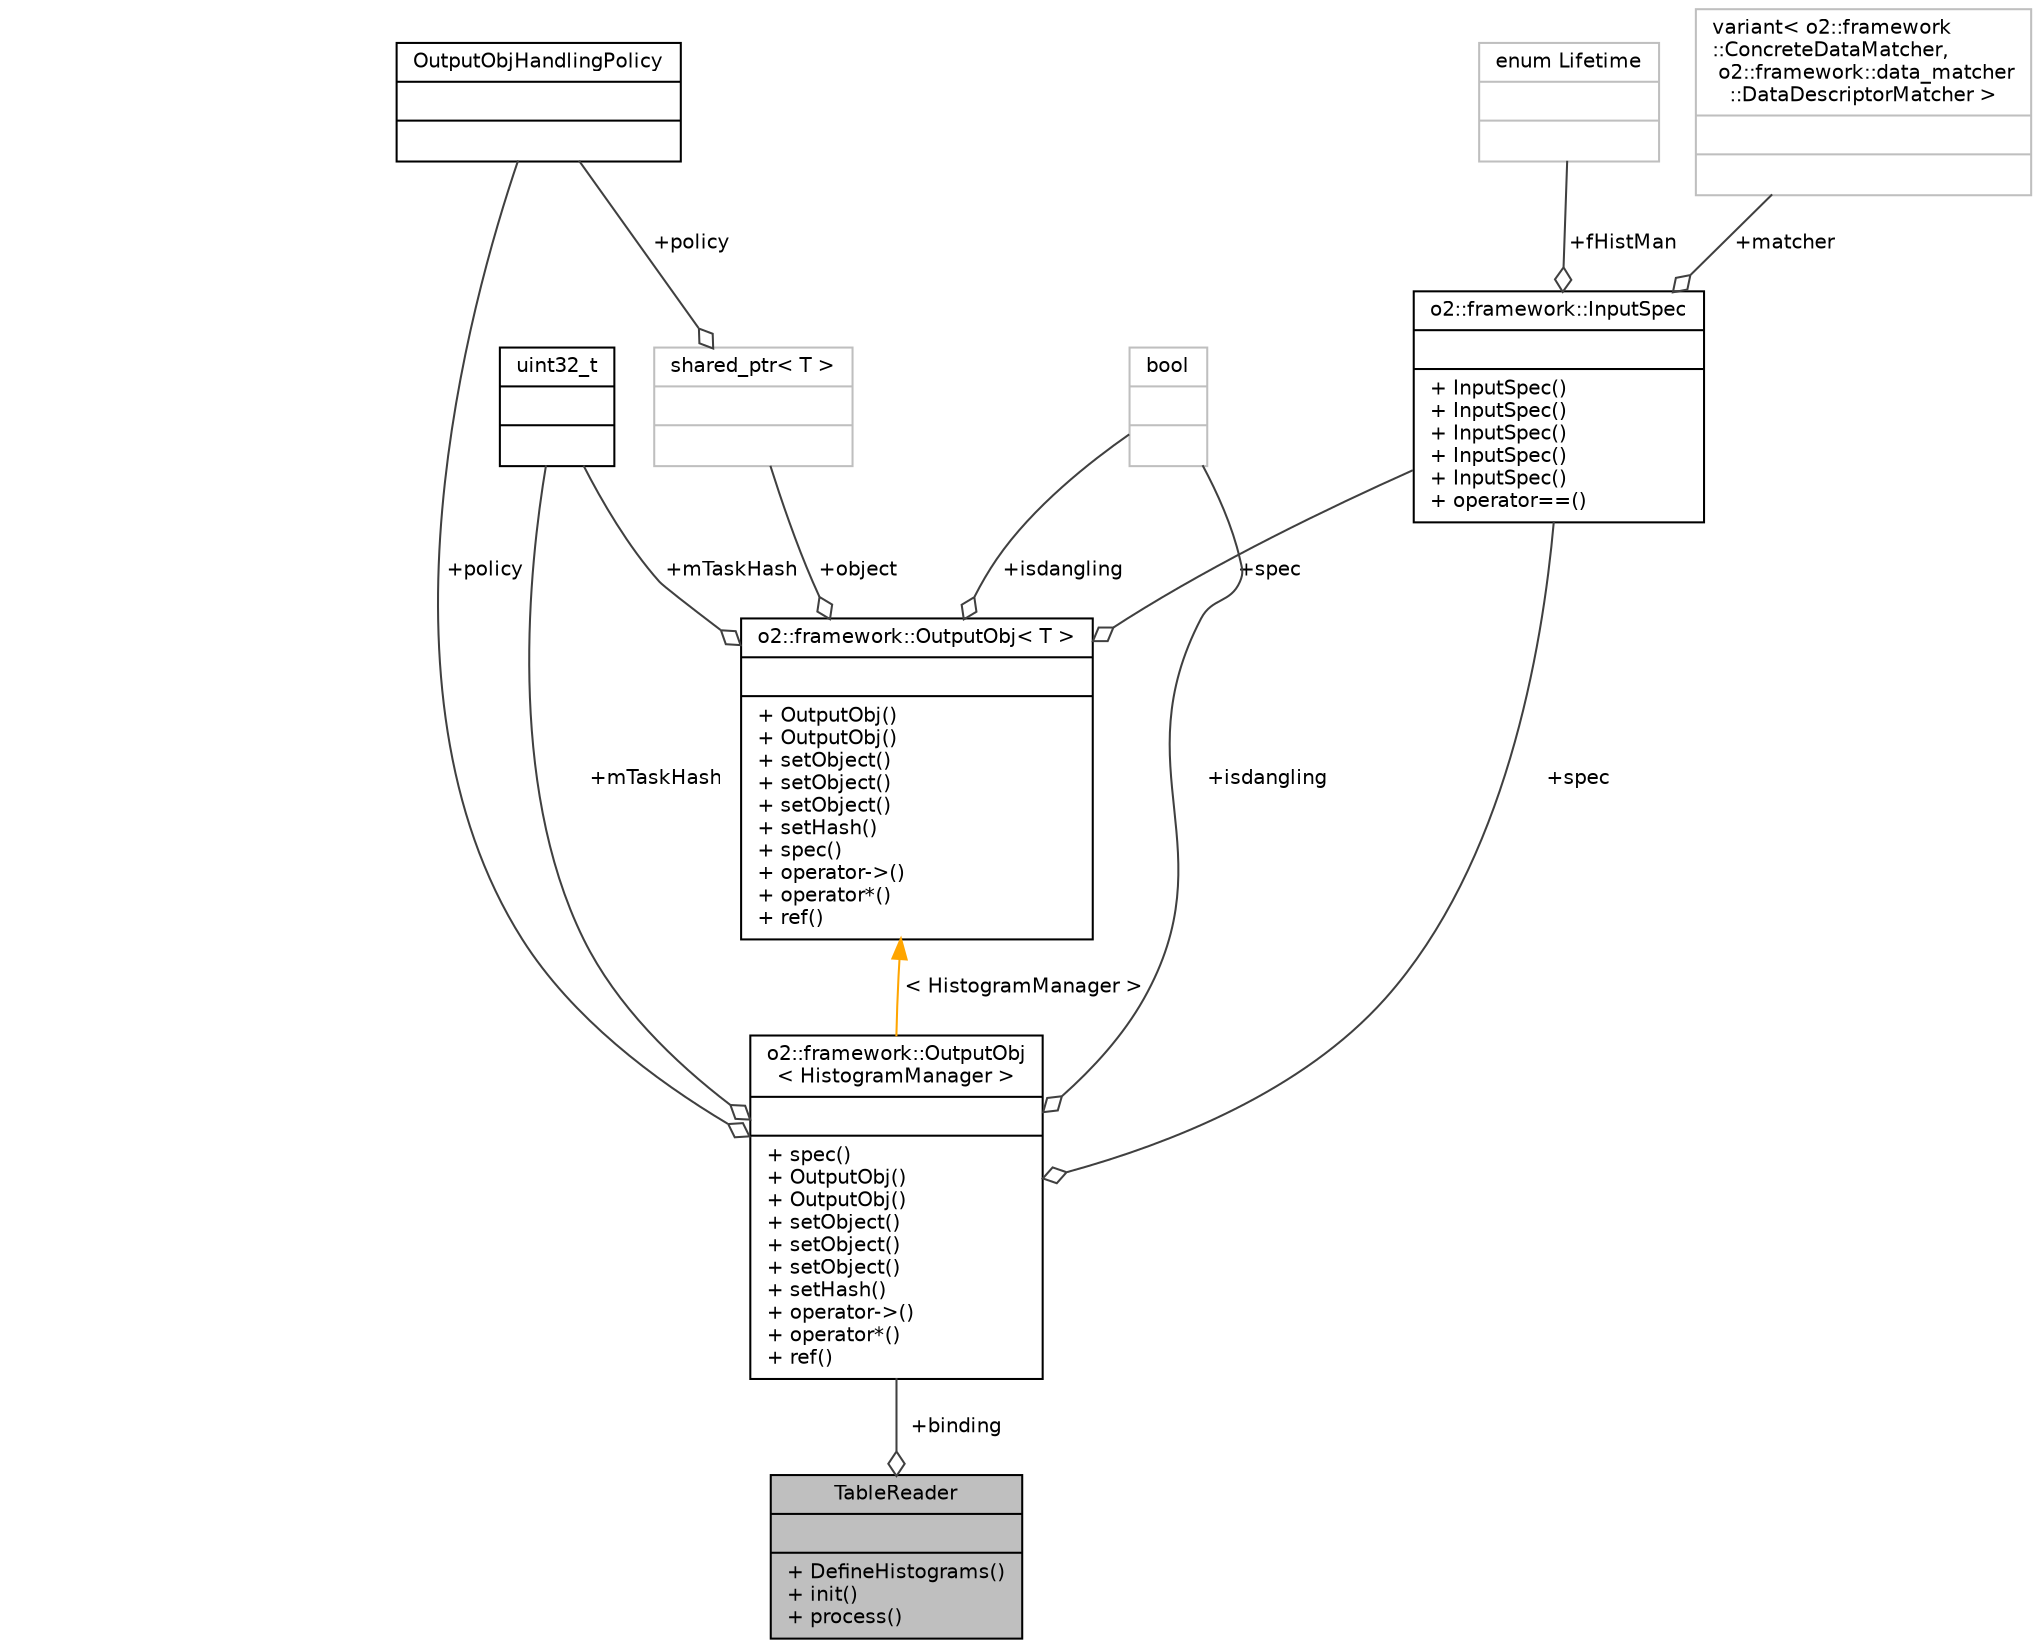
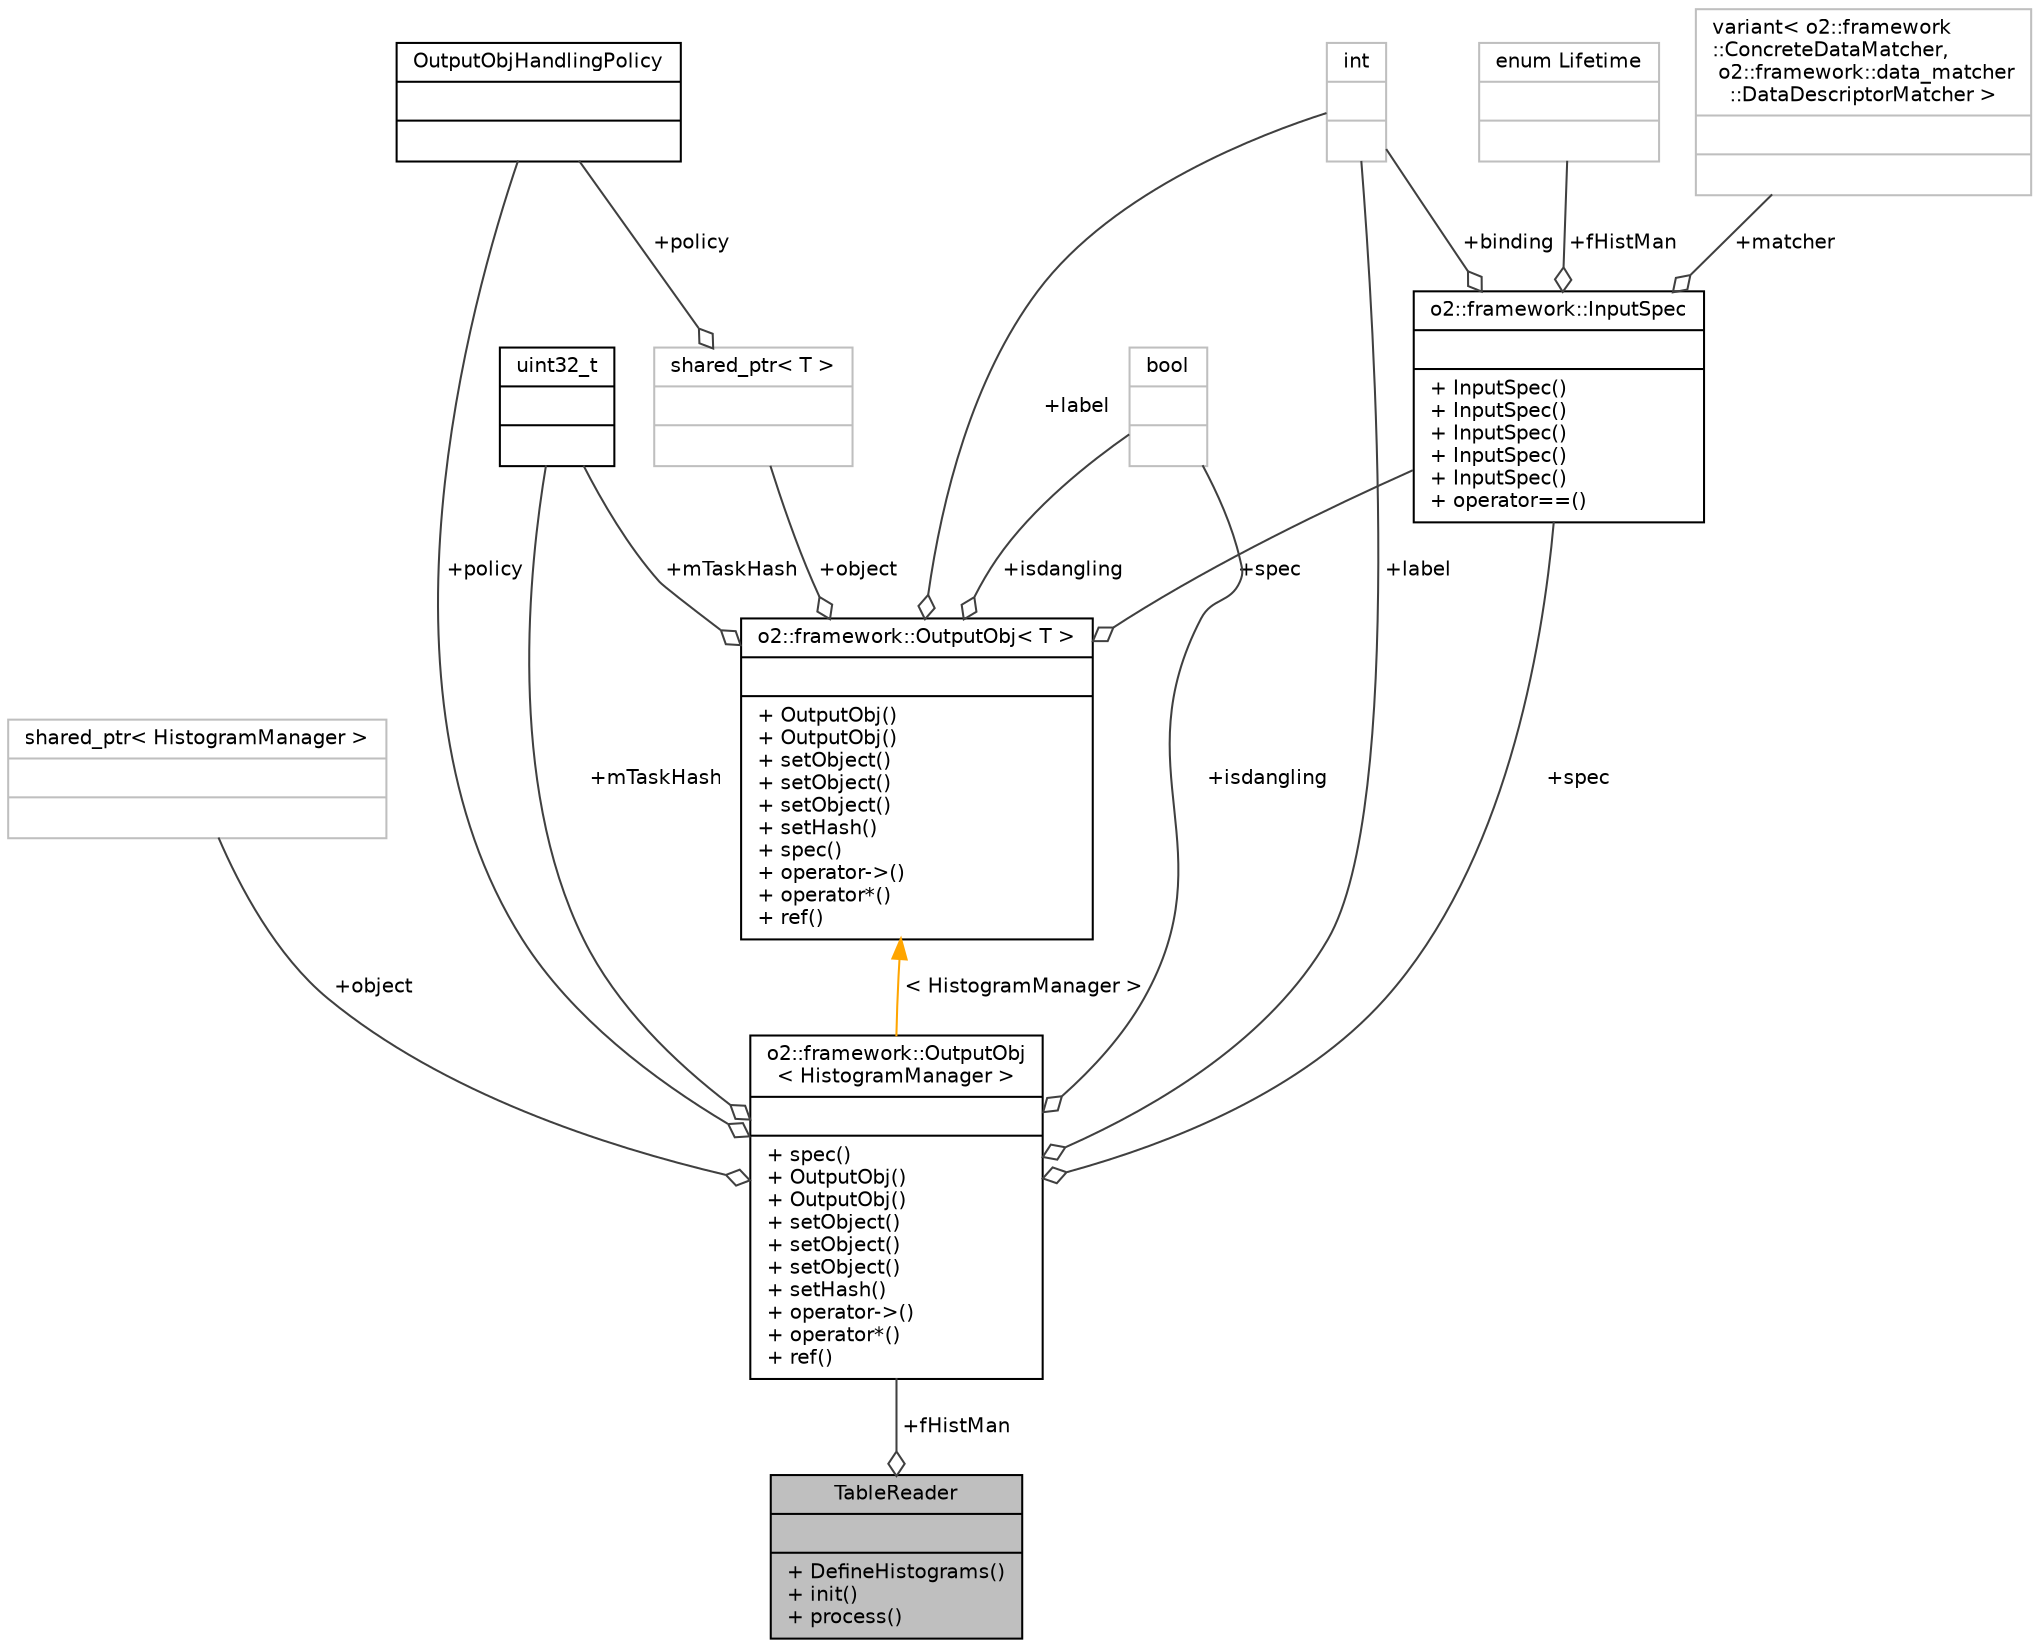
none -> (1356, 102)
none -> (197, 779)
(954, 1427) -> (954, 1427)
